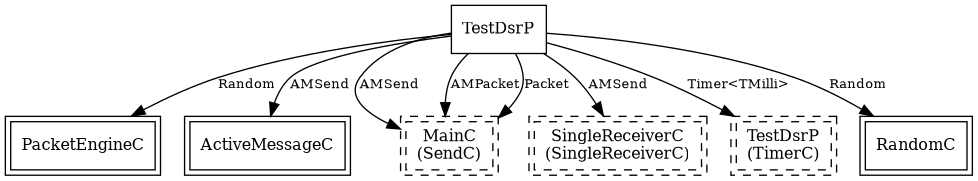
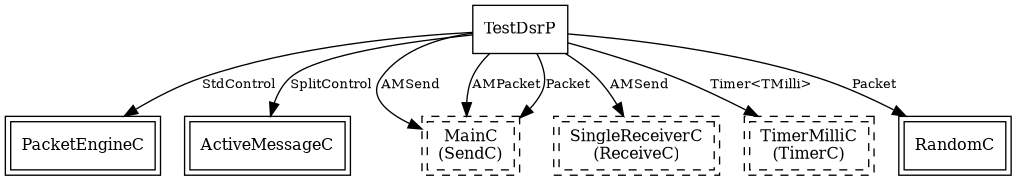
(247, 85) -> (239, 85)
(320, 85) -> (331, 85)
(858, 85) -> (875, 85)
(618, 146) -> (637, 146)
(784, 146) -> (809, 146)
